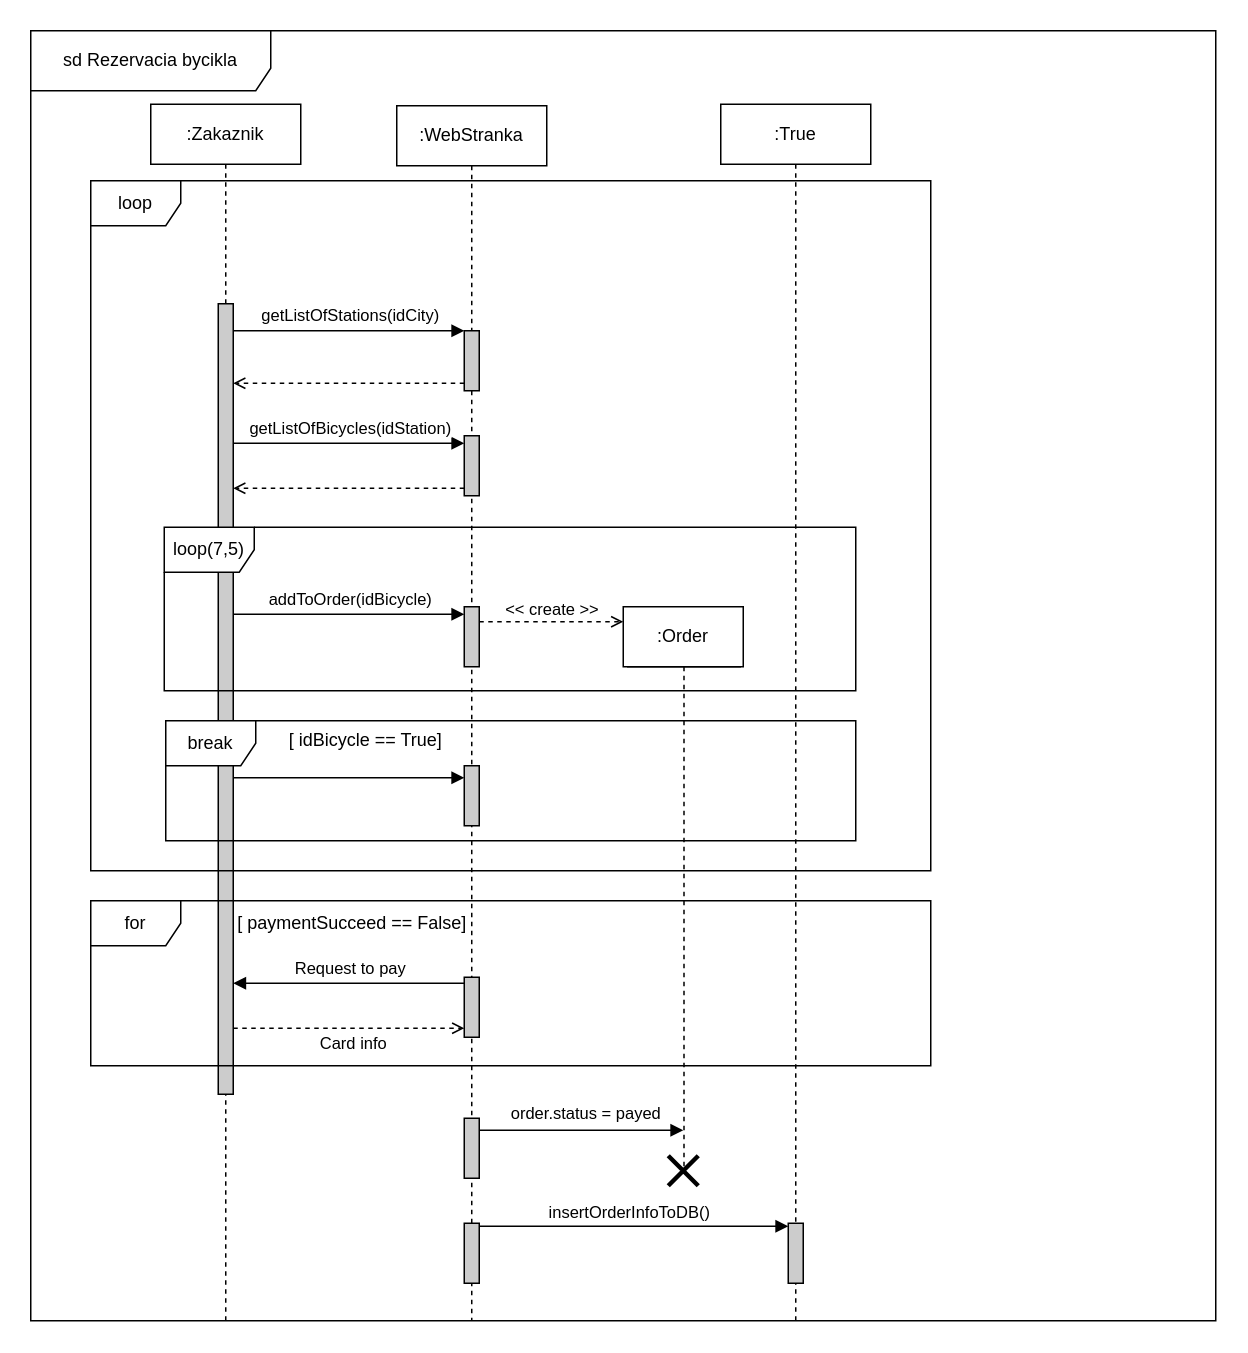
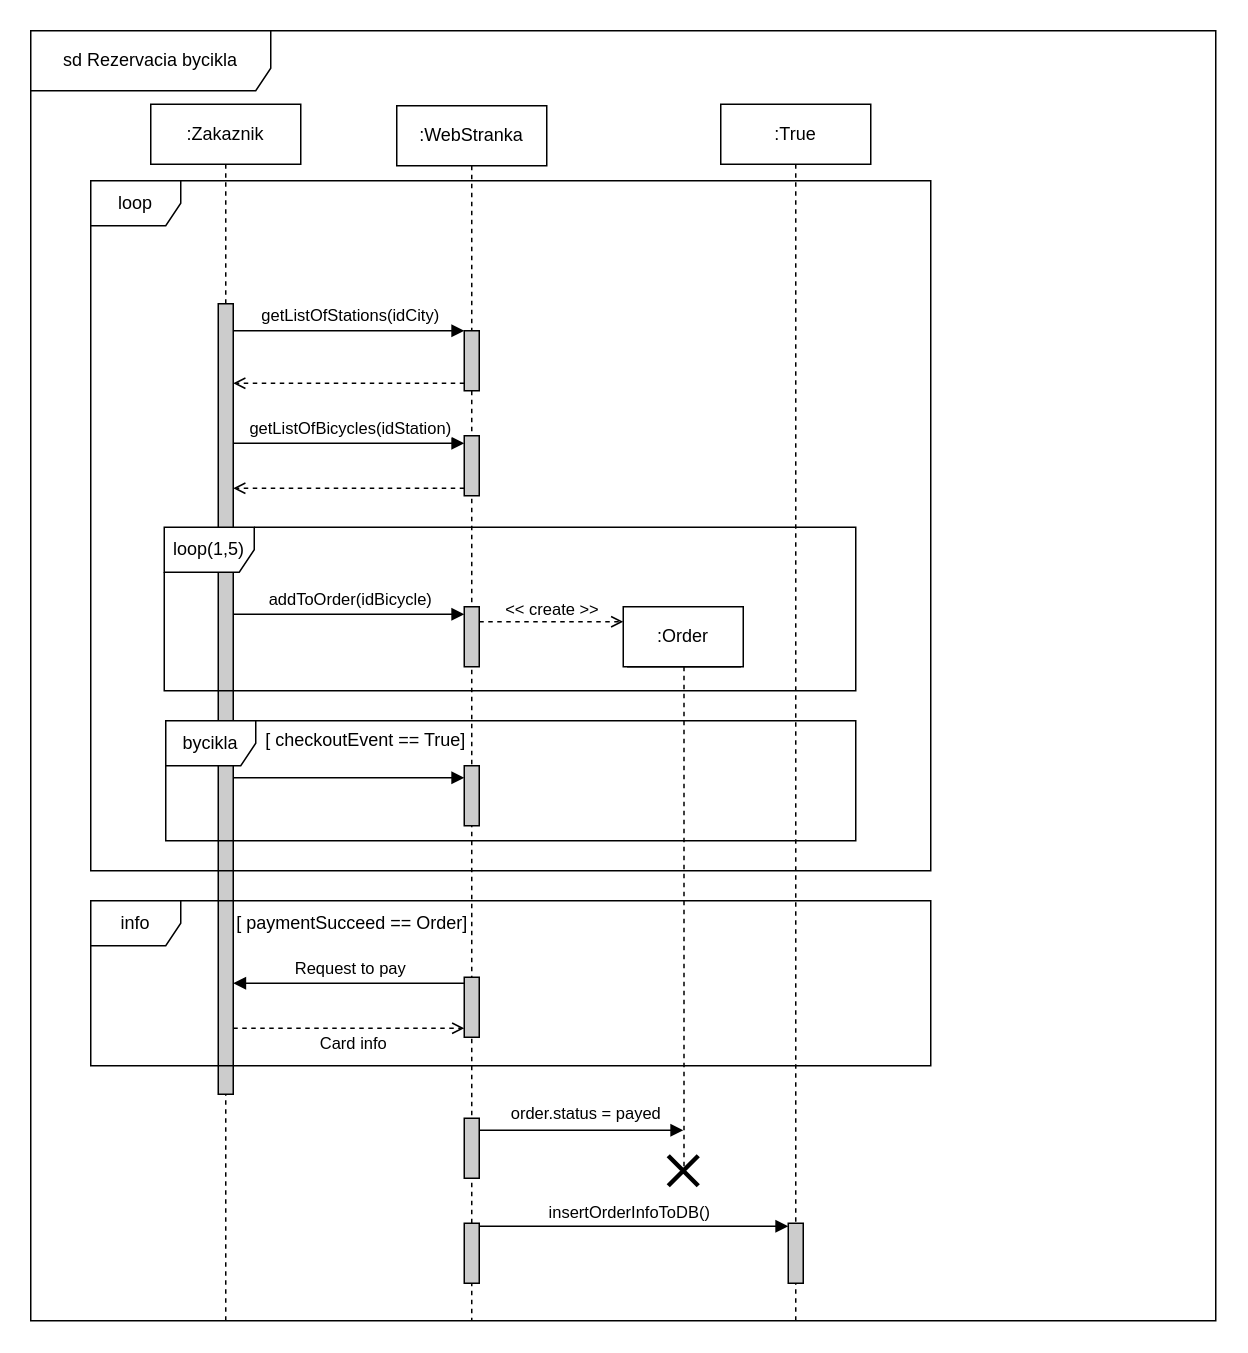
(209, 550) -> (209, 550)
(366, 740) -> (366, 740)
(211, 743) -> (211, 743)
(136, 923) -> (136, 923)
(353, 923) -> (353, 923)
